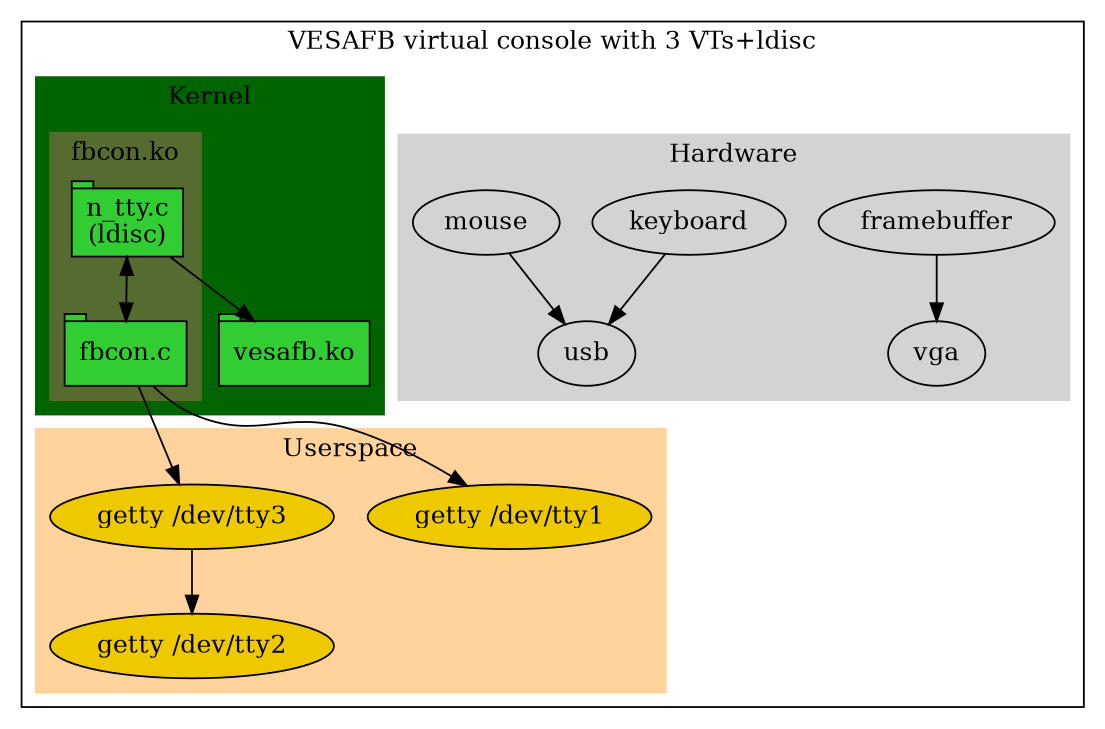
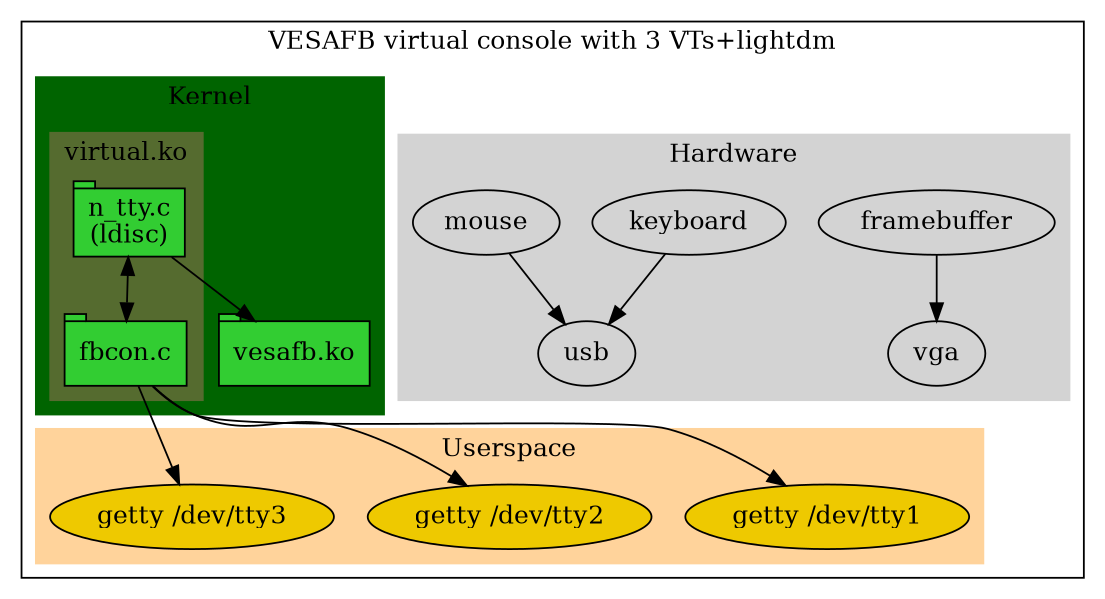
(553, 42) -> (553, 42)
(126, 153) -> (127, 153)
(192, 573) -> (380, 440)
